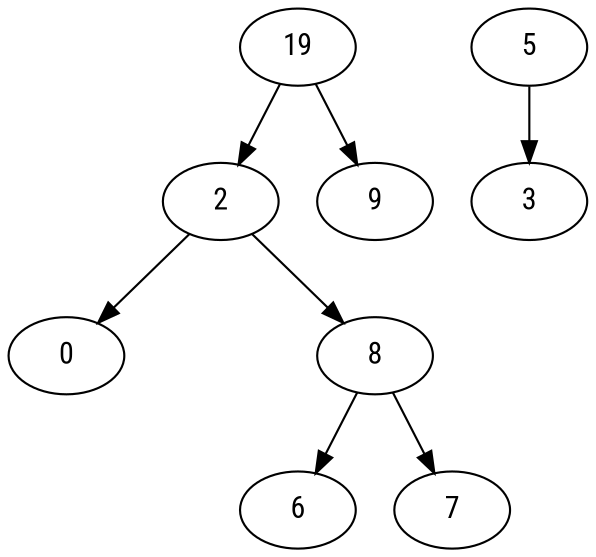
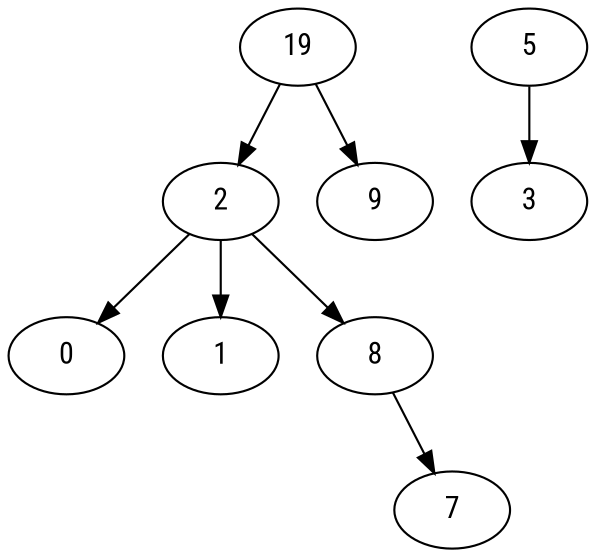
none -> (221, 356)
(298, 510) -> none
